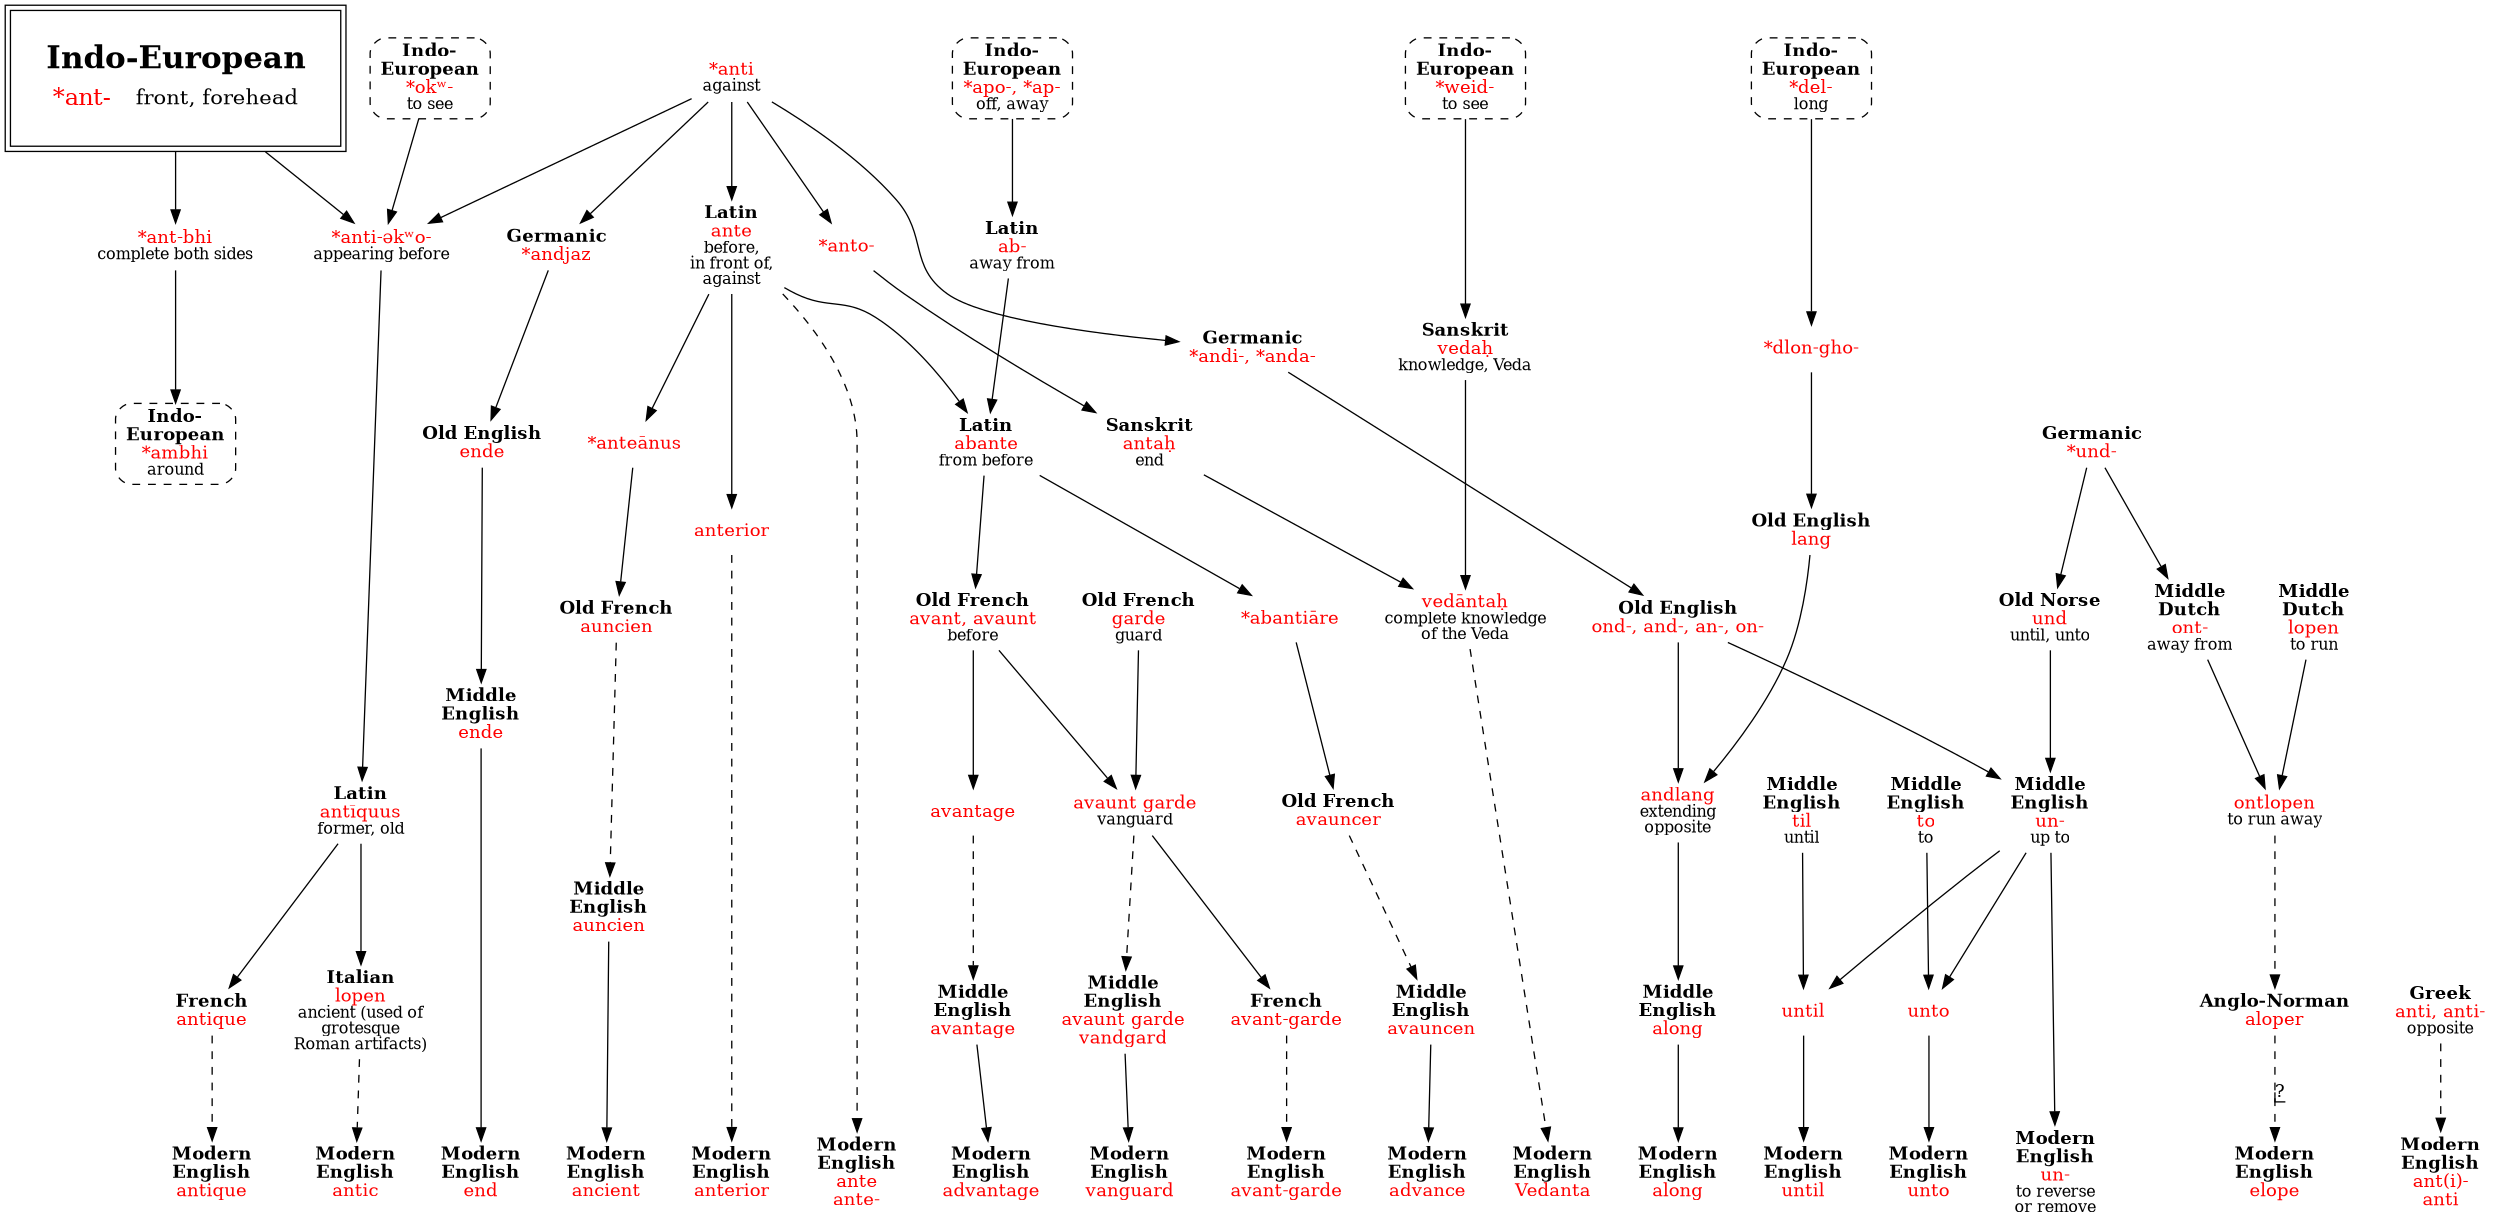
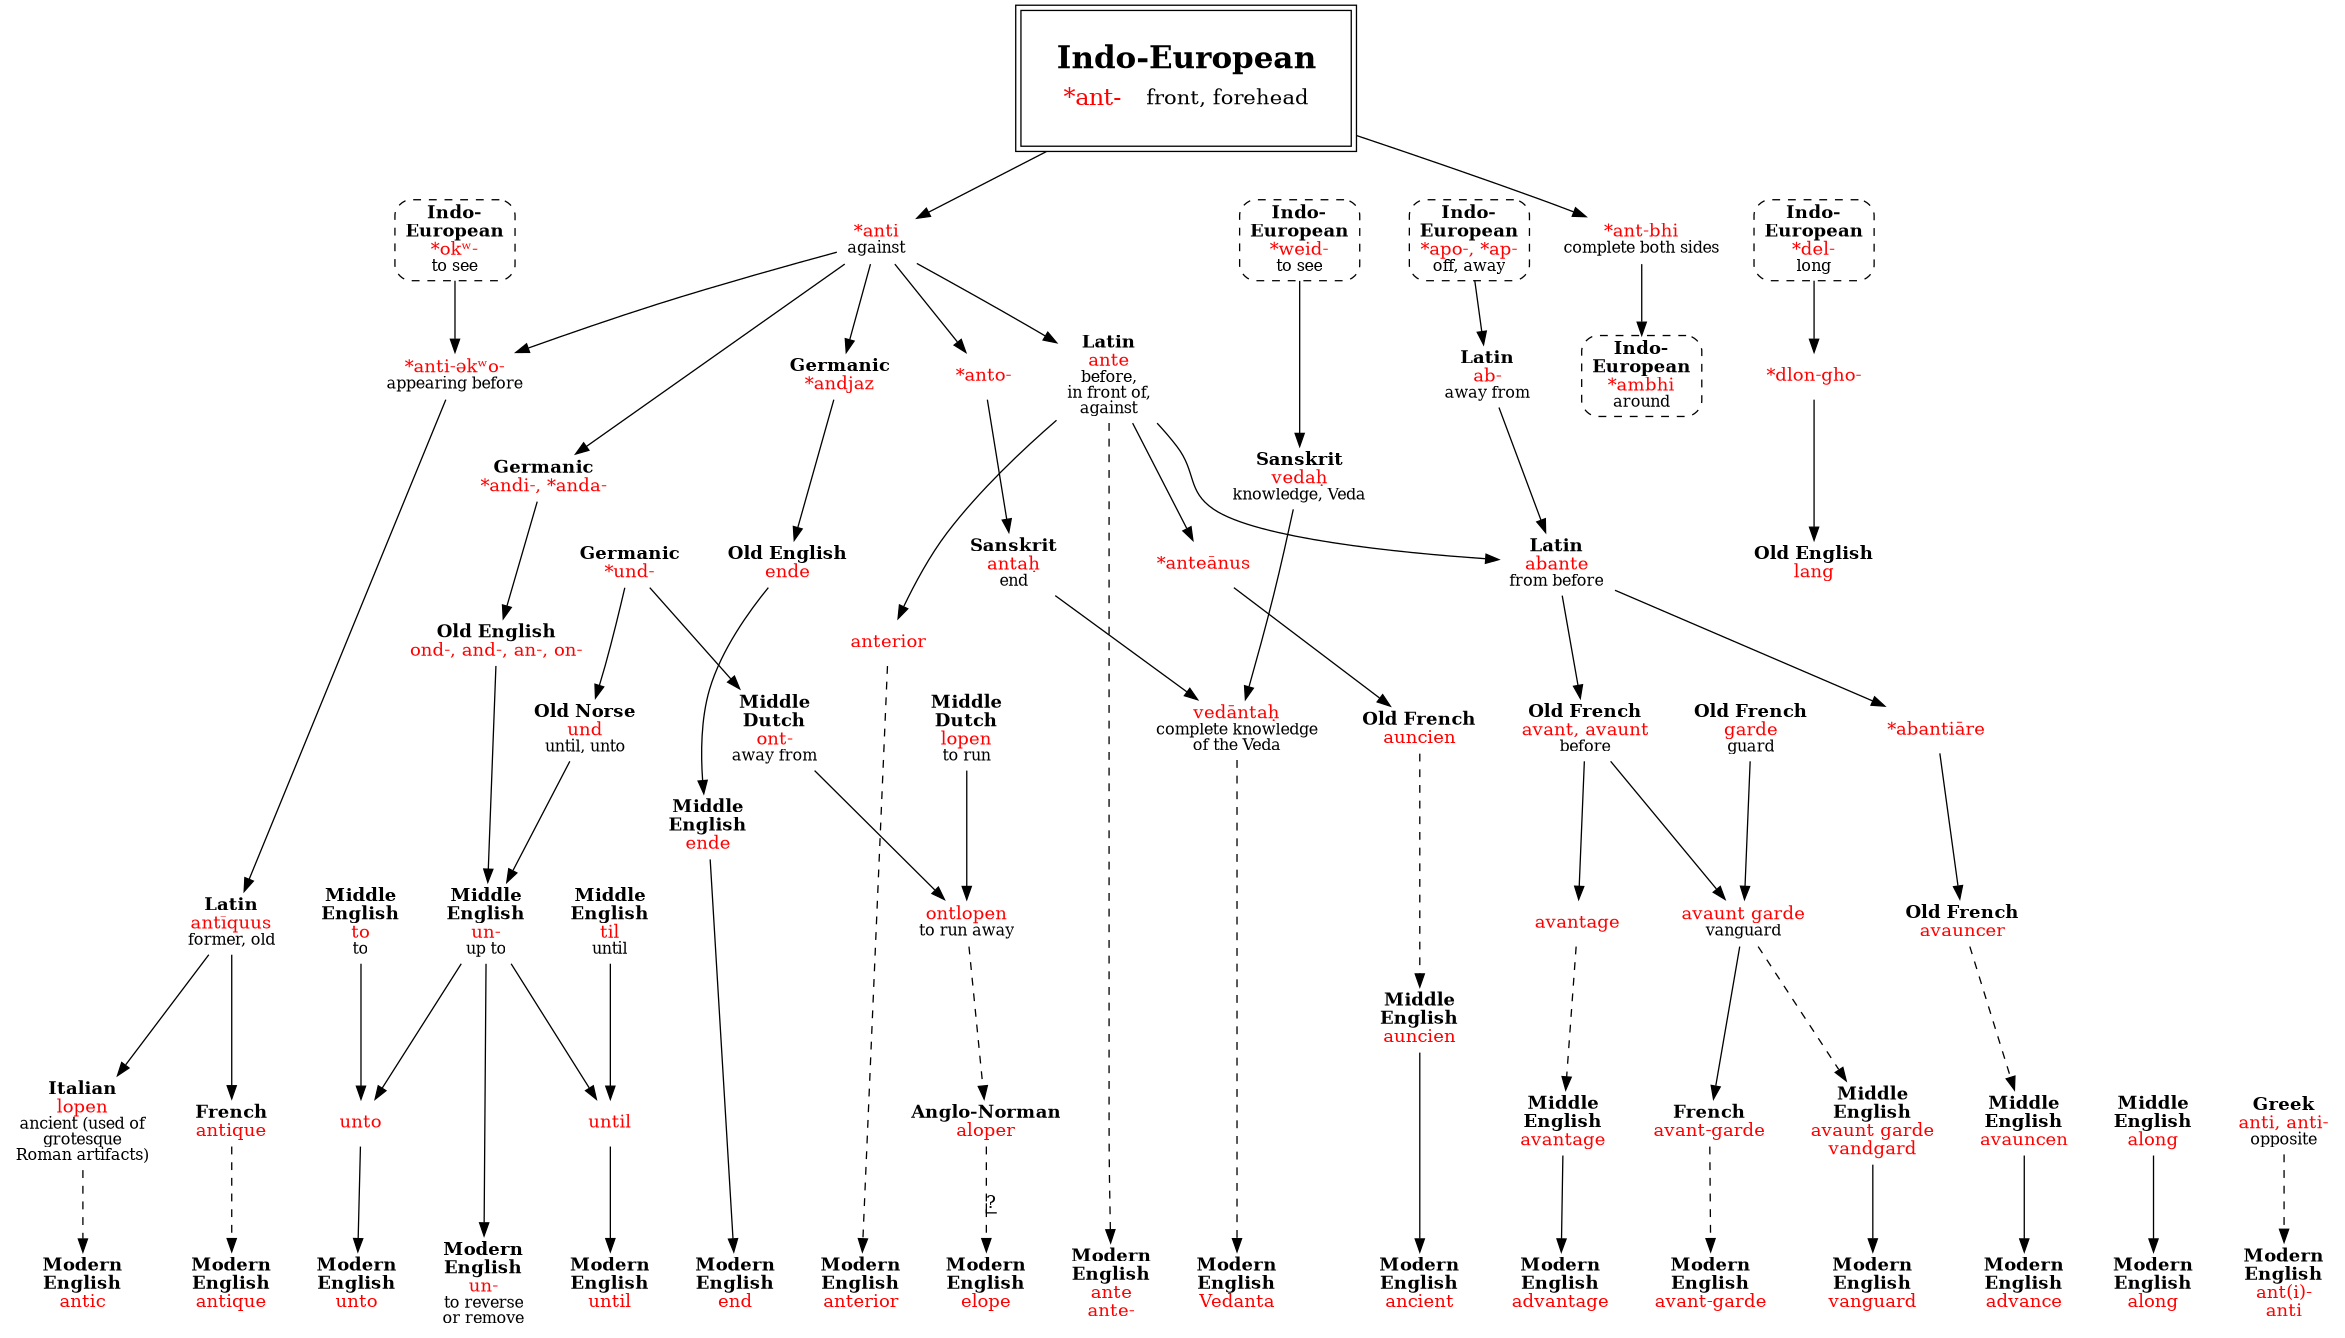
(305, 183) -> (987, 182)
(1678, 812) -> none
